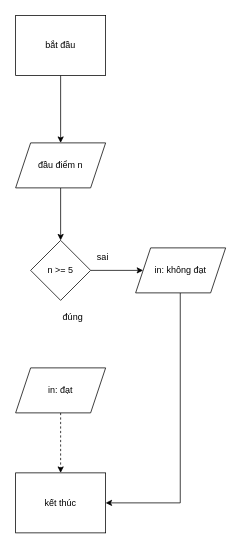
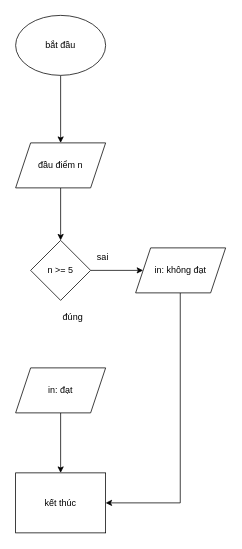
(60, 45) -> (60, 45)
(60, 440) -> (60, 440)
